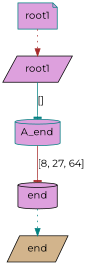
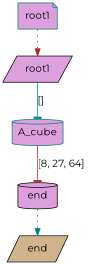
(38, 132) -> (38, 132)
